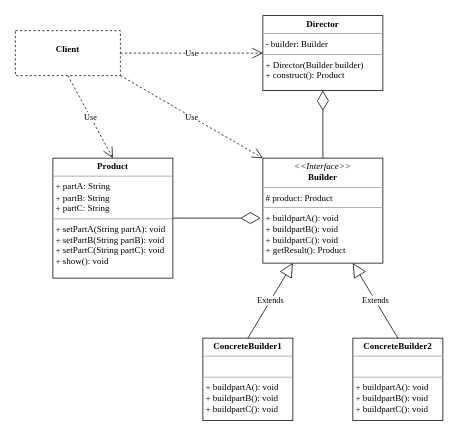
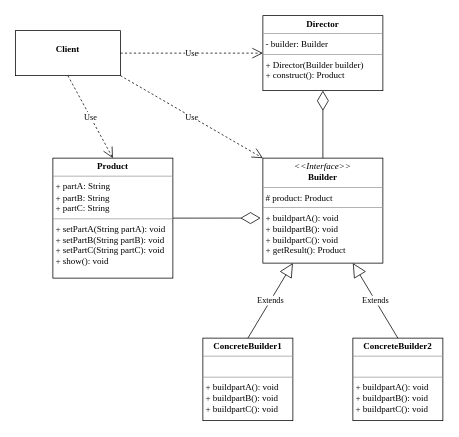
(68, 53) -> (68, 53)
